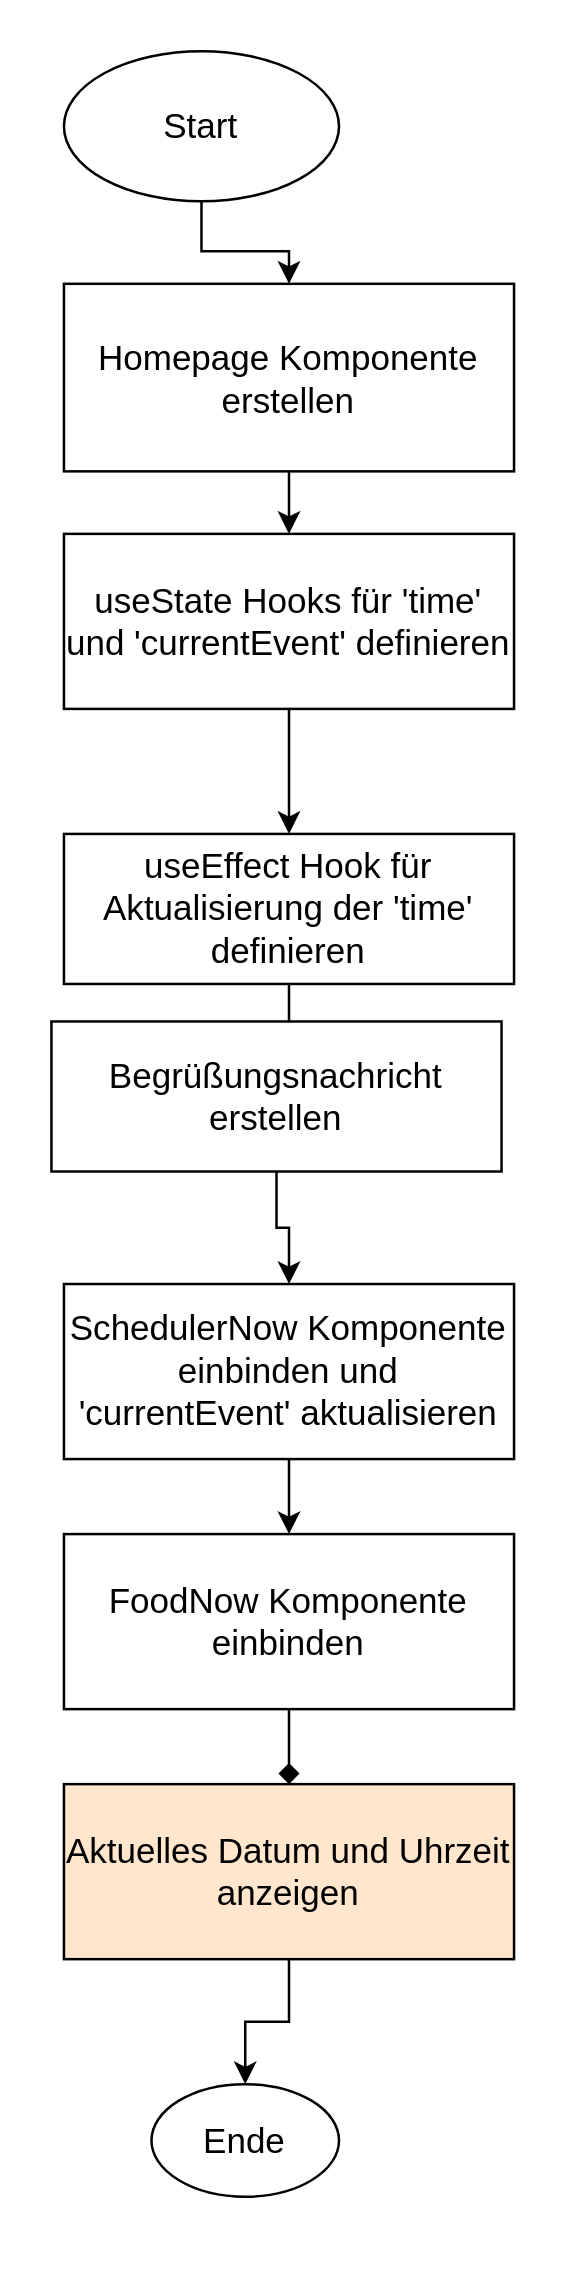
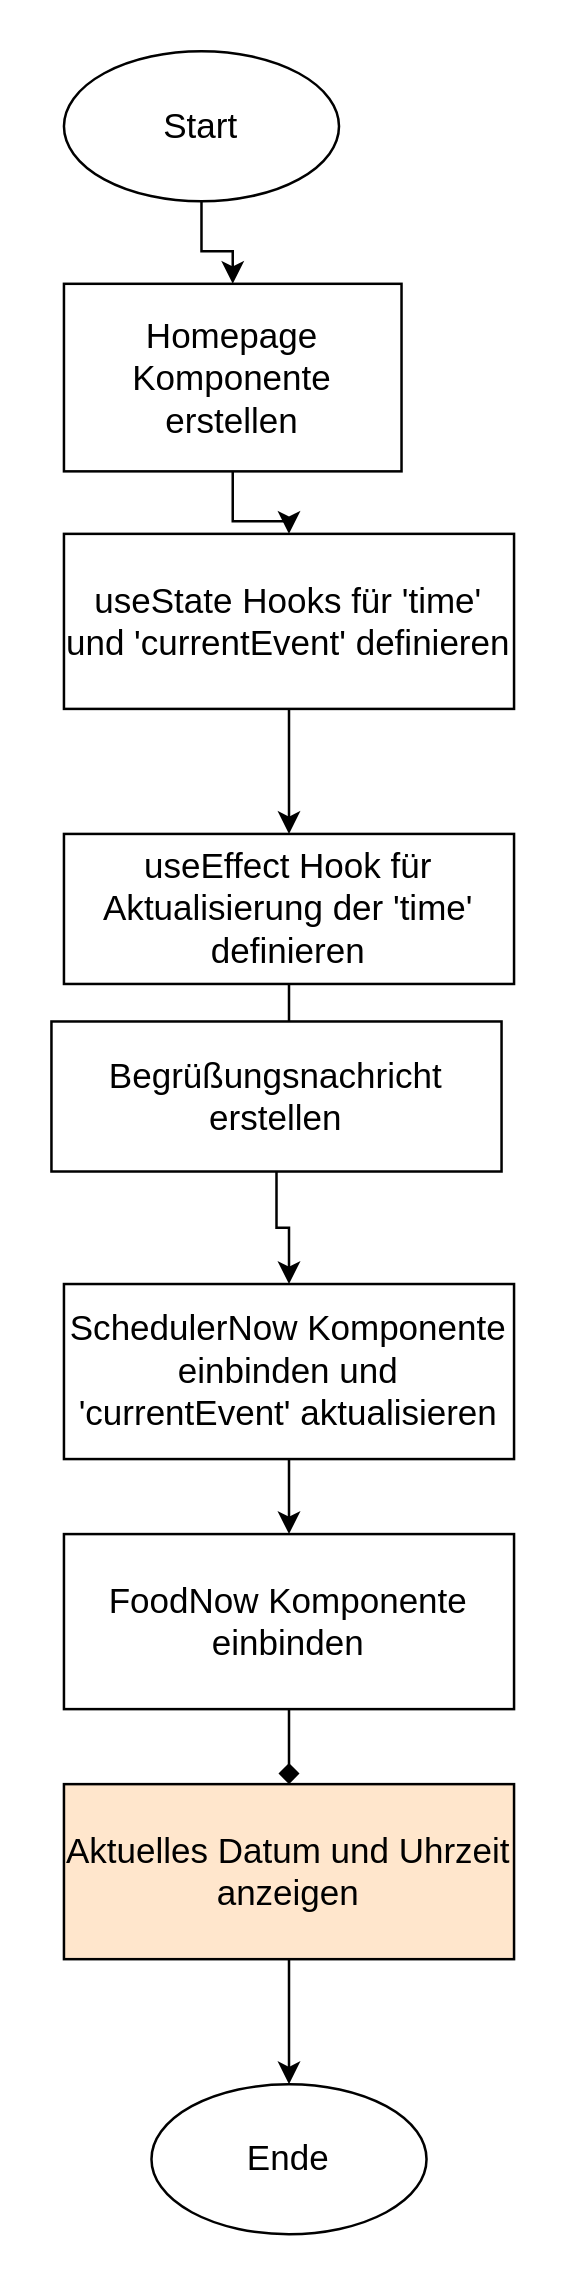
(289, 378) -> (233, 378)
(245, 2140) -> (289, 2159)
